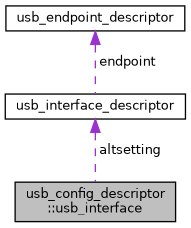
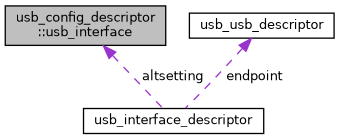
(95, 18) -> (262, 26)
(95, 157) -> (138, 82)
